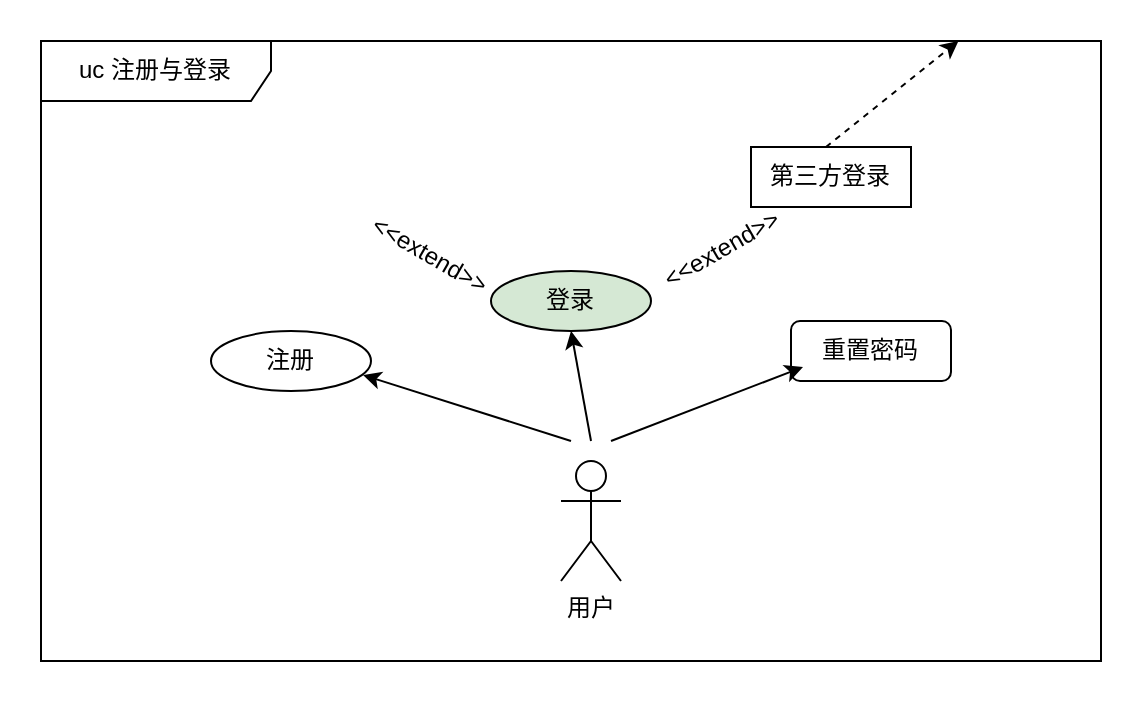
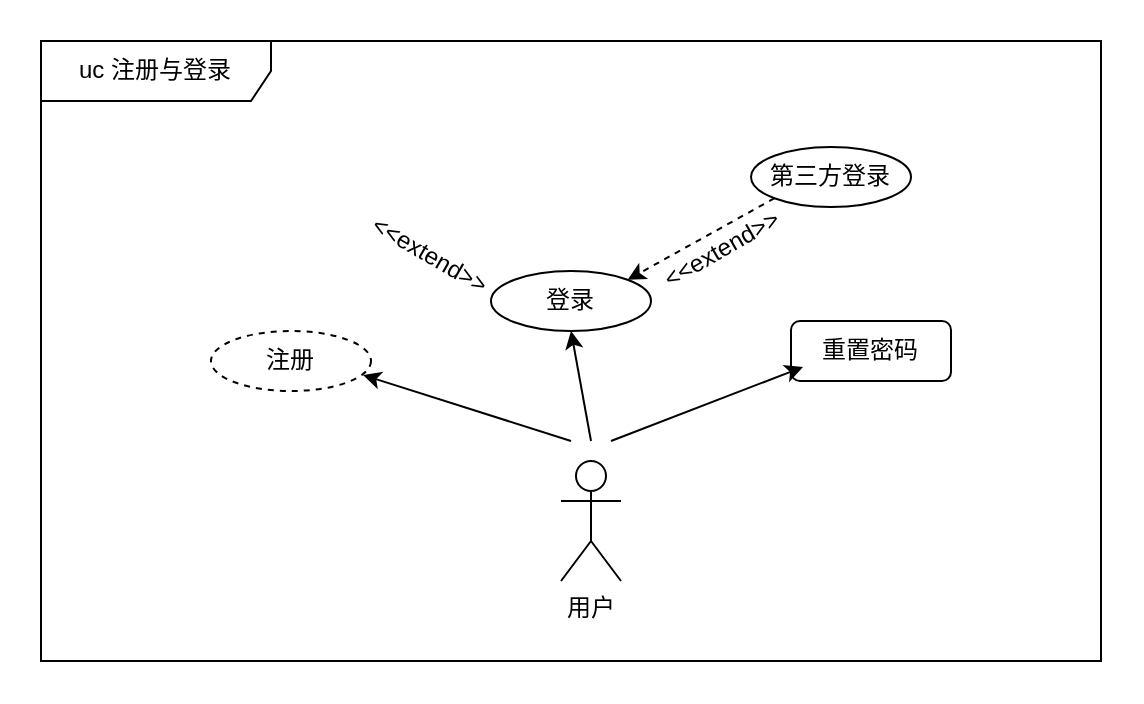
(887, 99) -> (707, 236)
(831, 177) -> (831, 177)
(571, 301) -> (571, 301)
(291, 361) -> (291, 361)
